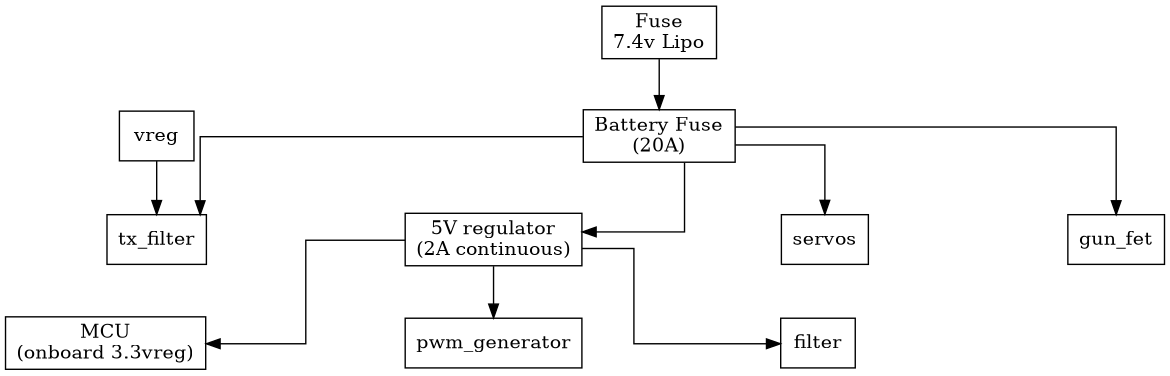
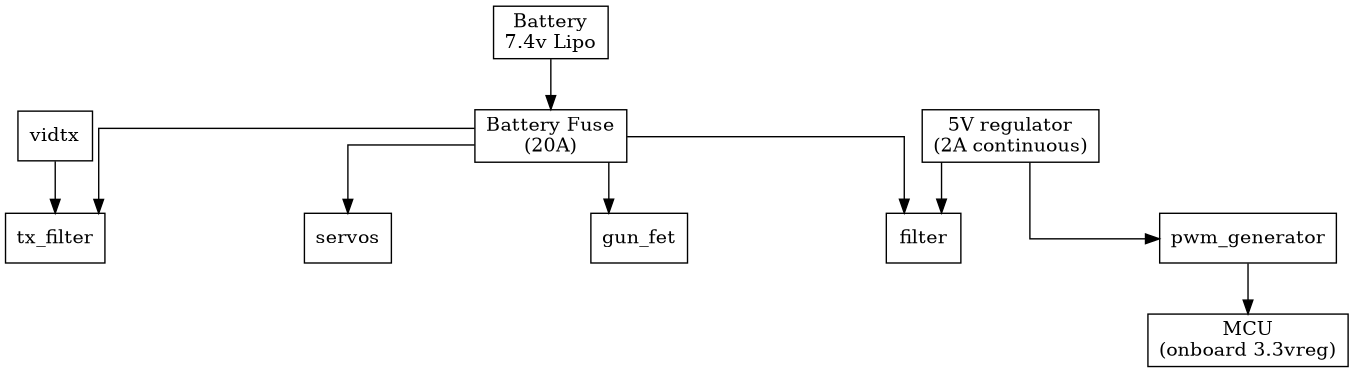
(659, 32) -> (551, 32)
(157, 136) -> (55, 136)
(675, 232) -> (797, 137)
(306, 285) -> (1248, 282)
